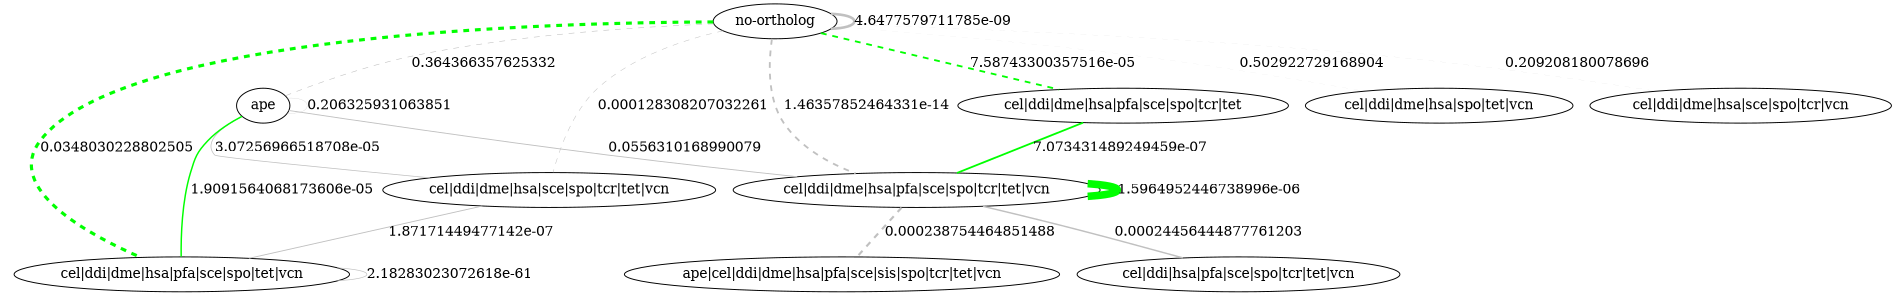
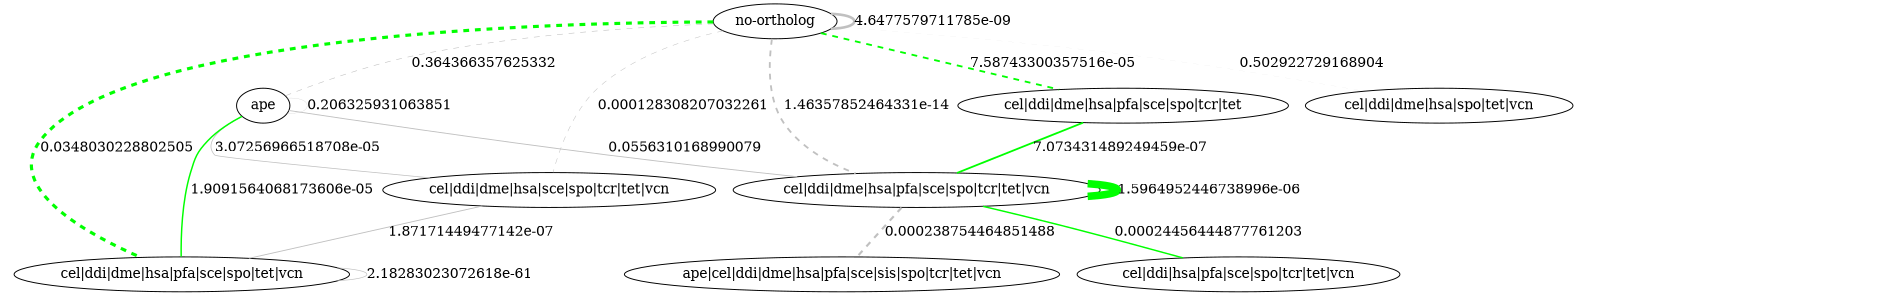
(1741, 106) -> none
(1083, 231) -> (1083, 231)
